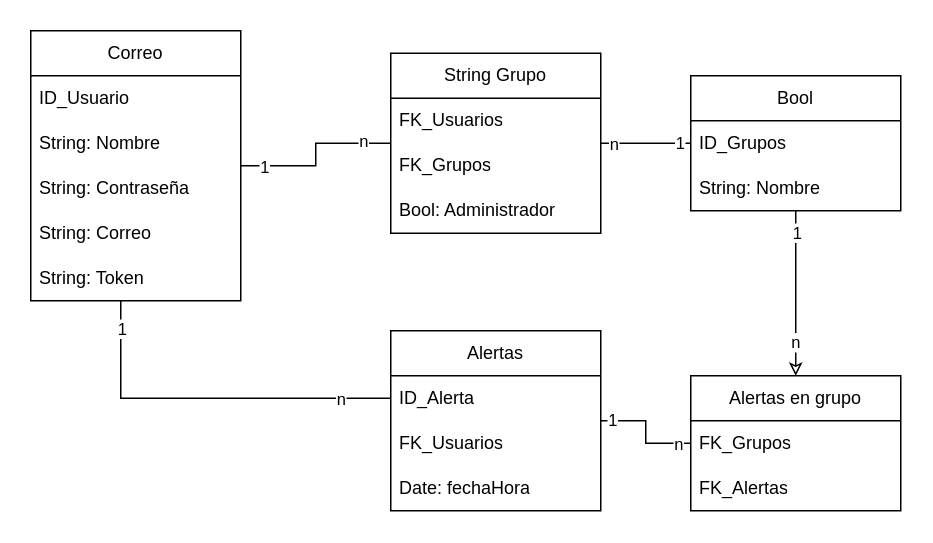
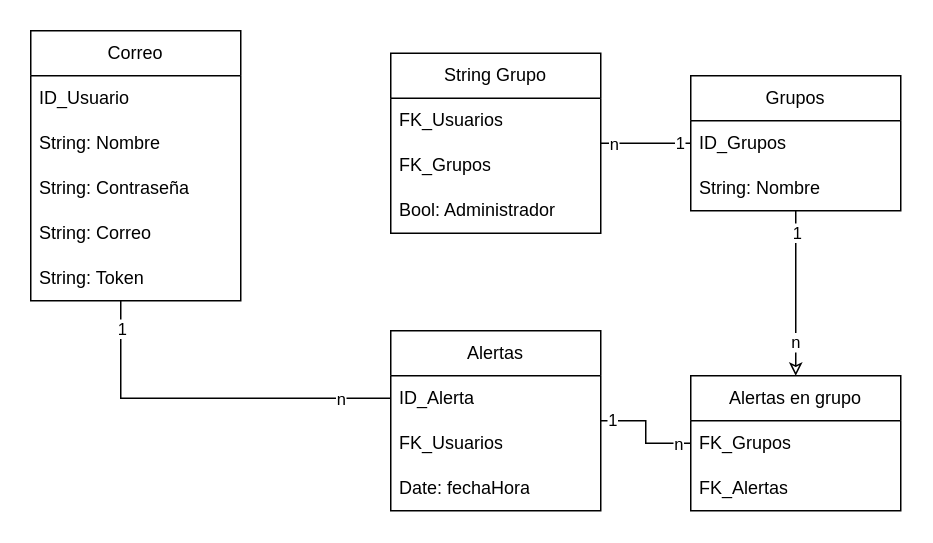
(796, 98) -> (796, 98)
(316, 156) -> none
